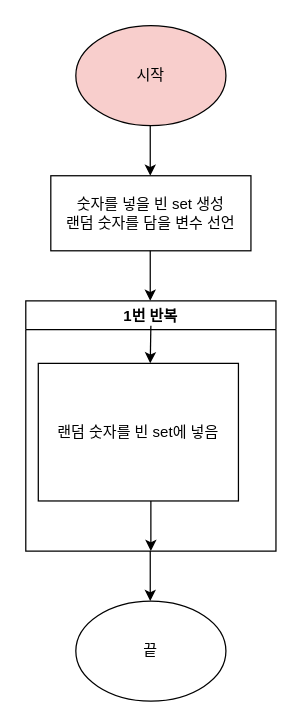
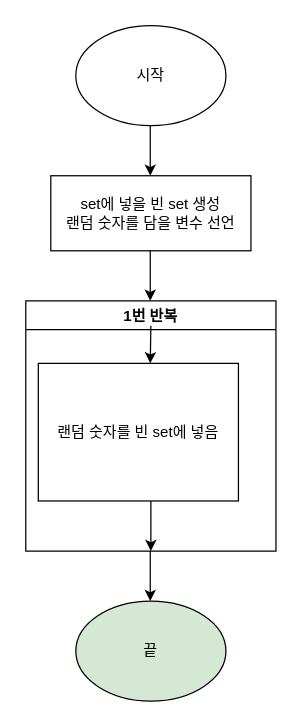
(151, 76) -> (151, 76)
(151, 213) -> (151, 213)
(151, 651) -> (151, 651)
